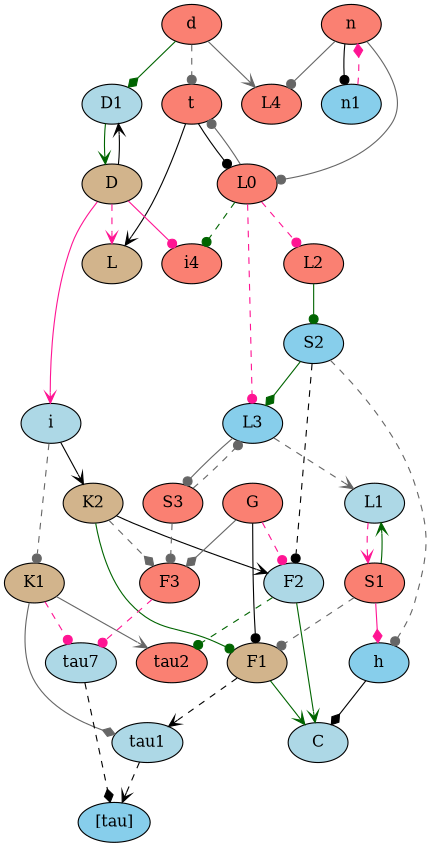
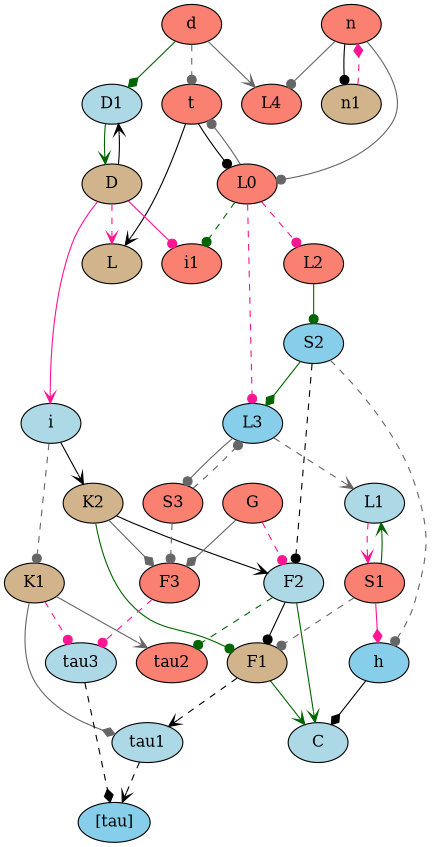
(351, 104) -> (351, 104)
(192, 264) -> (192, 264)
(127, 538) -> (127, 538)
(253, 579) -> (277, 619)
(81, 663) -> (81, 663)
